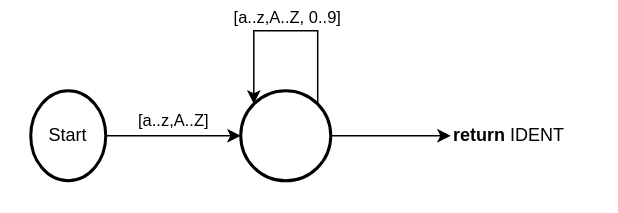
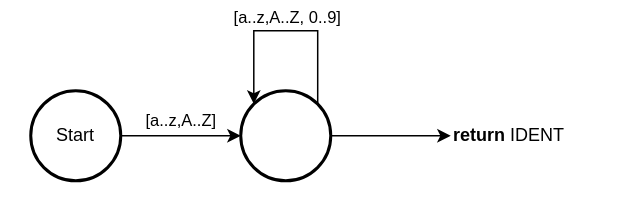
(68, 136) -> (76, 136)
